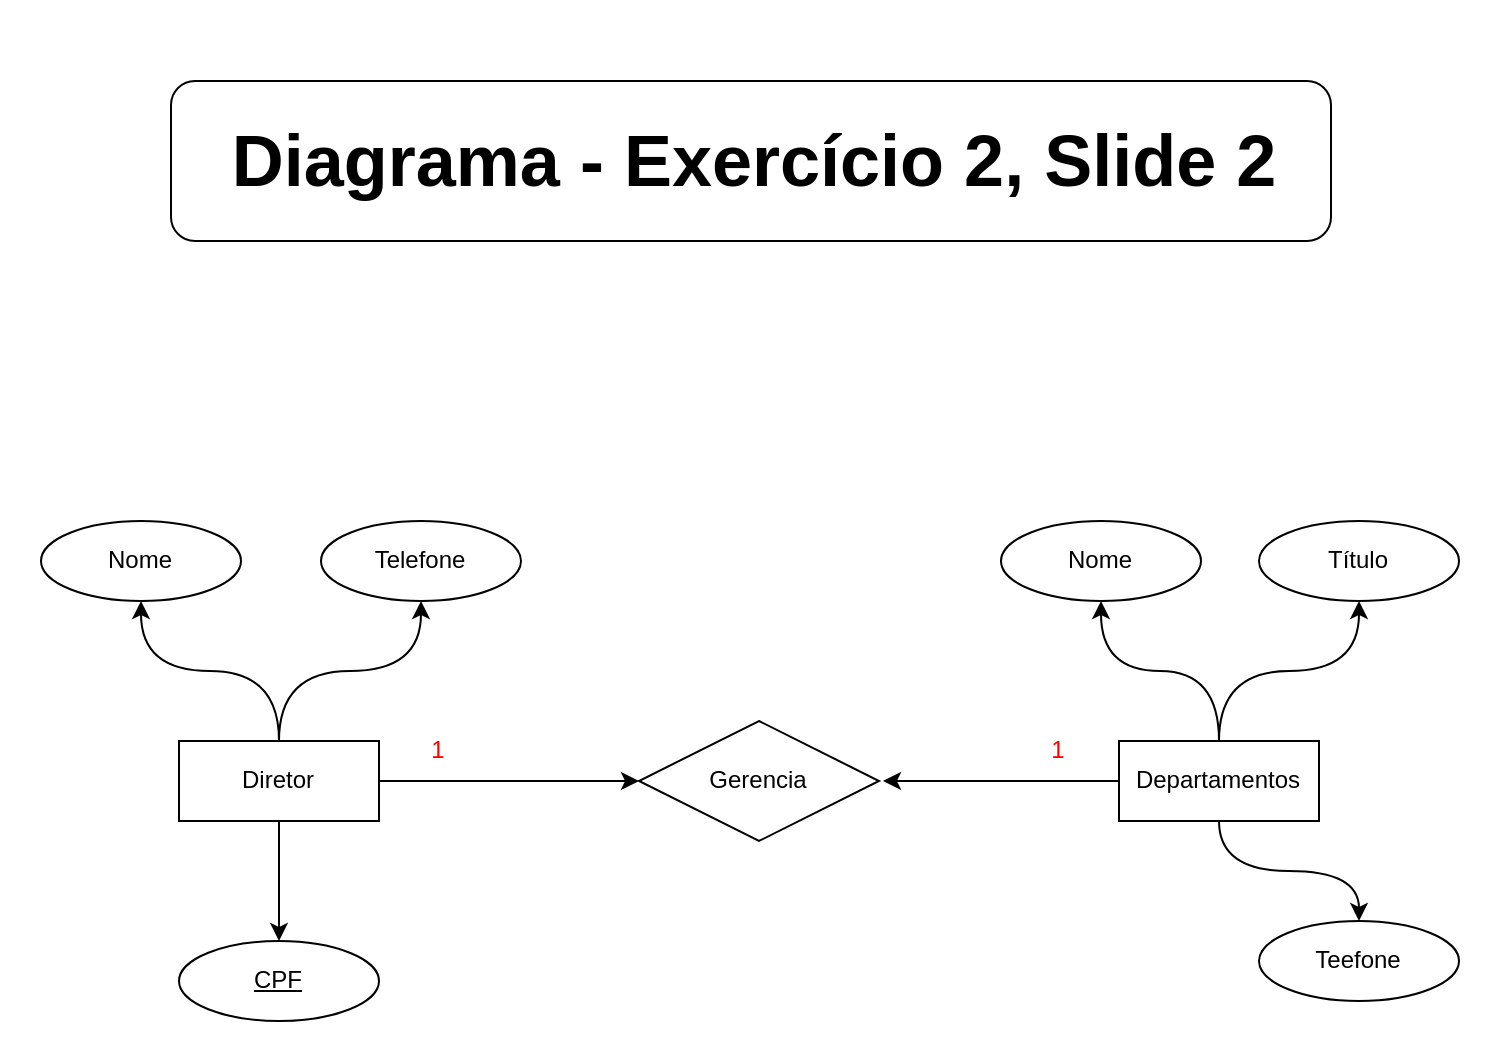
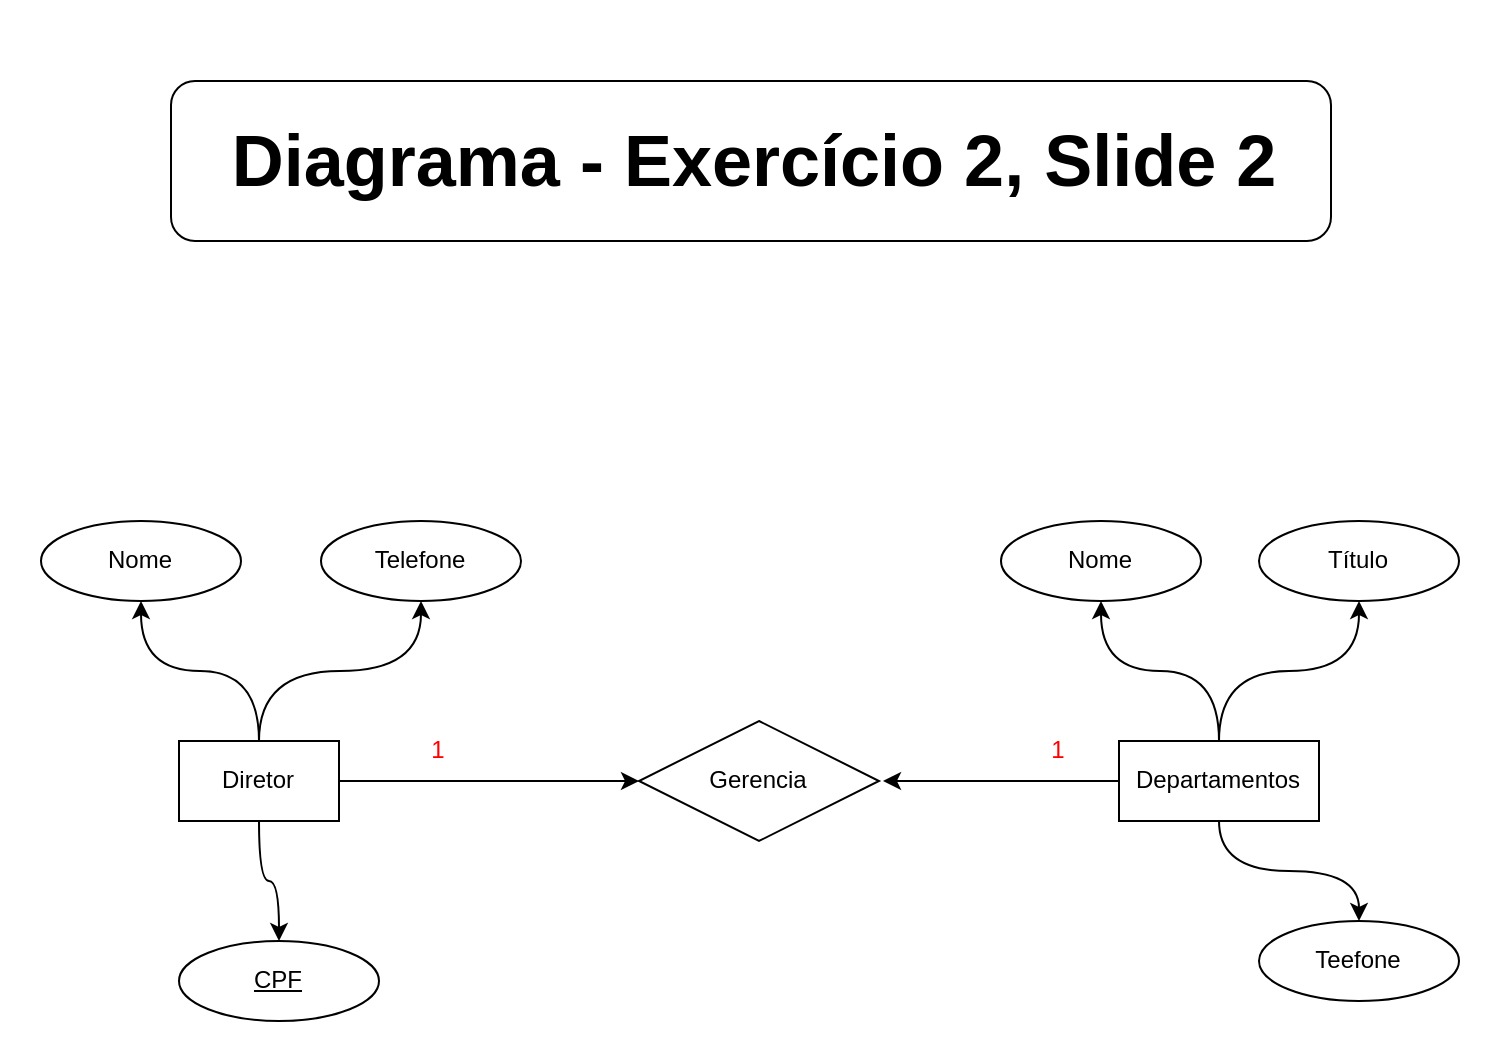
(279, 781) -> (259, 781)
